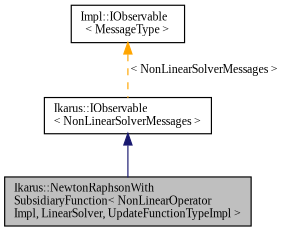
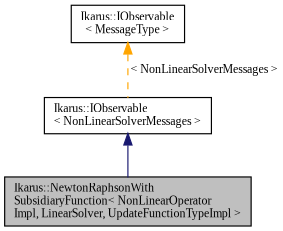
(128, 24) -> (128, 24)
